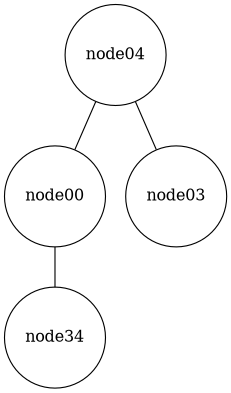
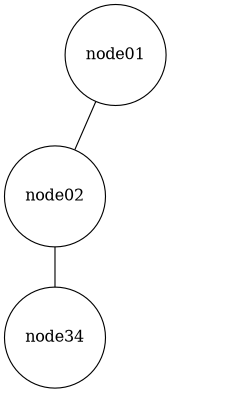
(116, 55) -> (116, 55)
(55, 196) -> (55, 196)
(176, 196) -> none
